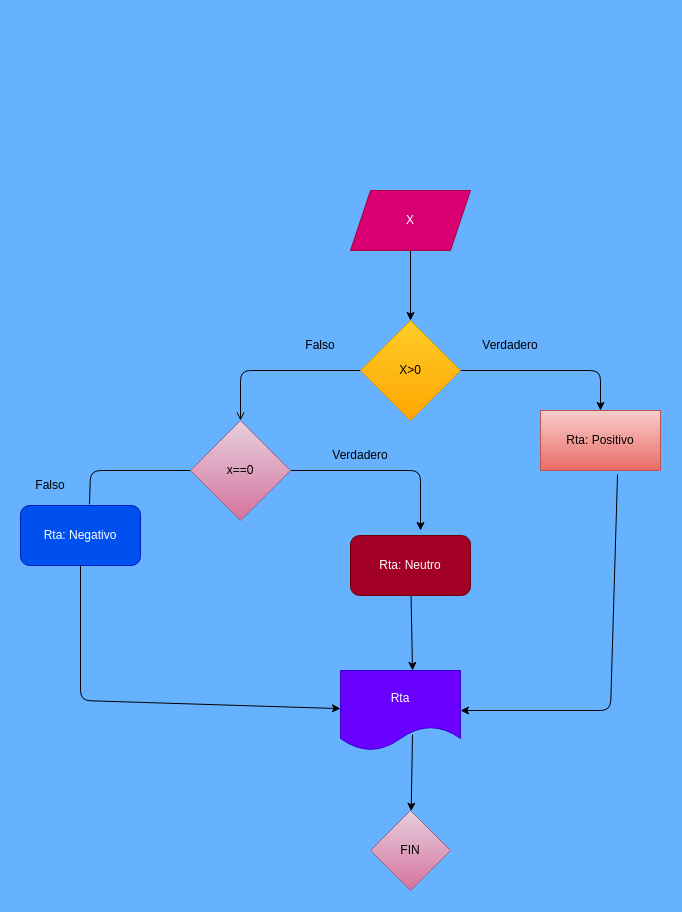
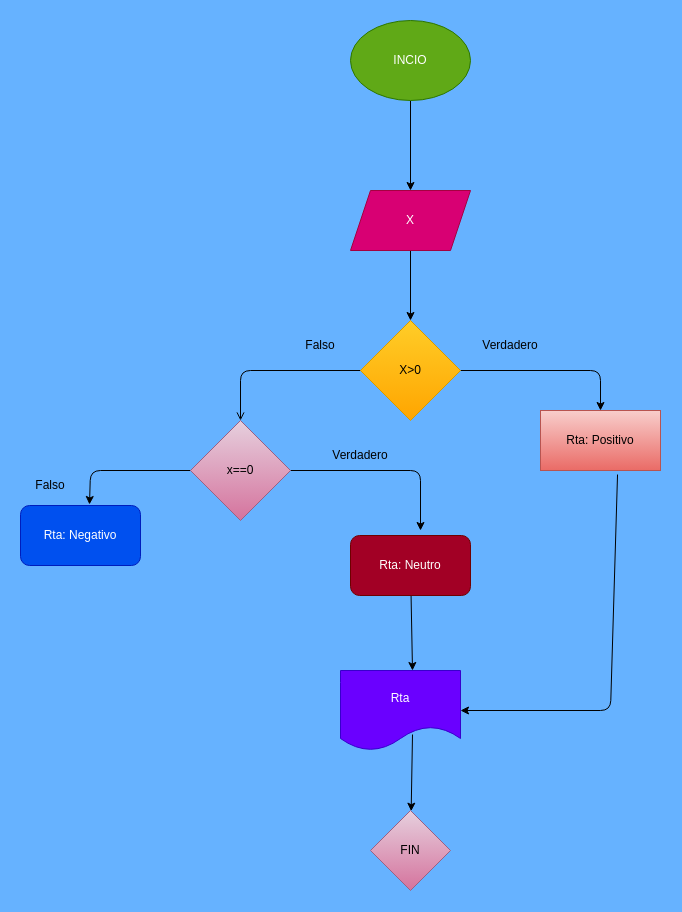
none -> (411, 61)
none -> (411, 142)
(90, 498) -> (90, 496)
(145, 703) -> none
